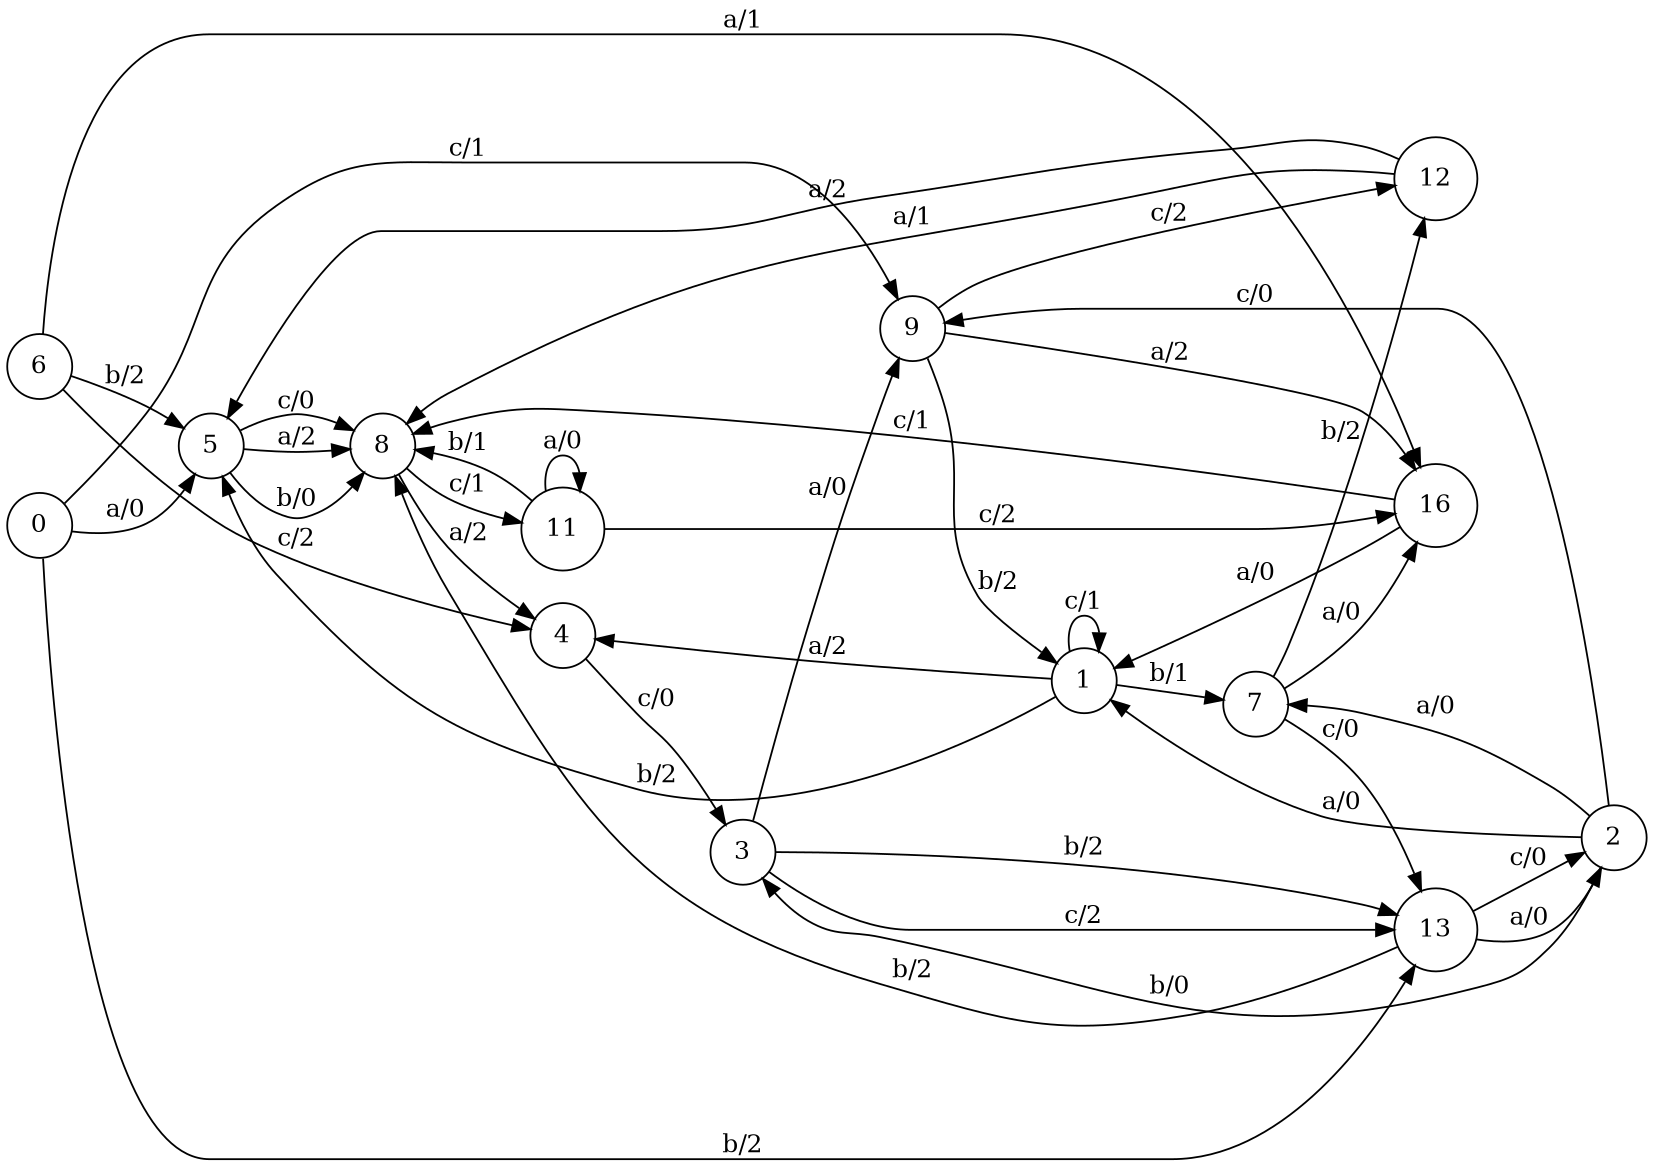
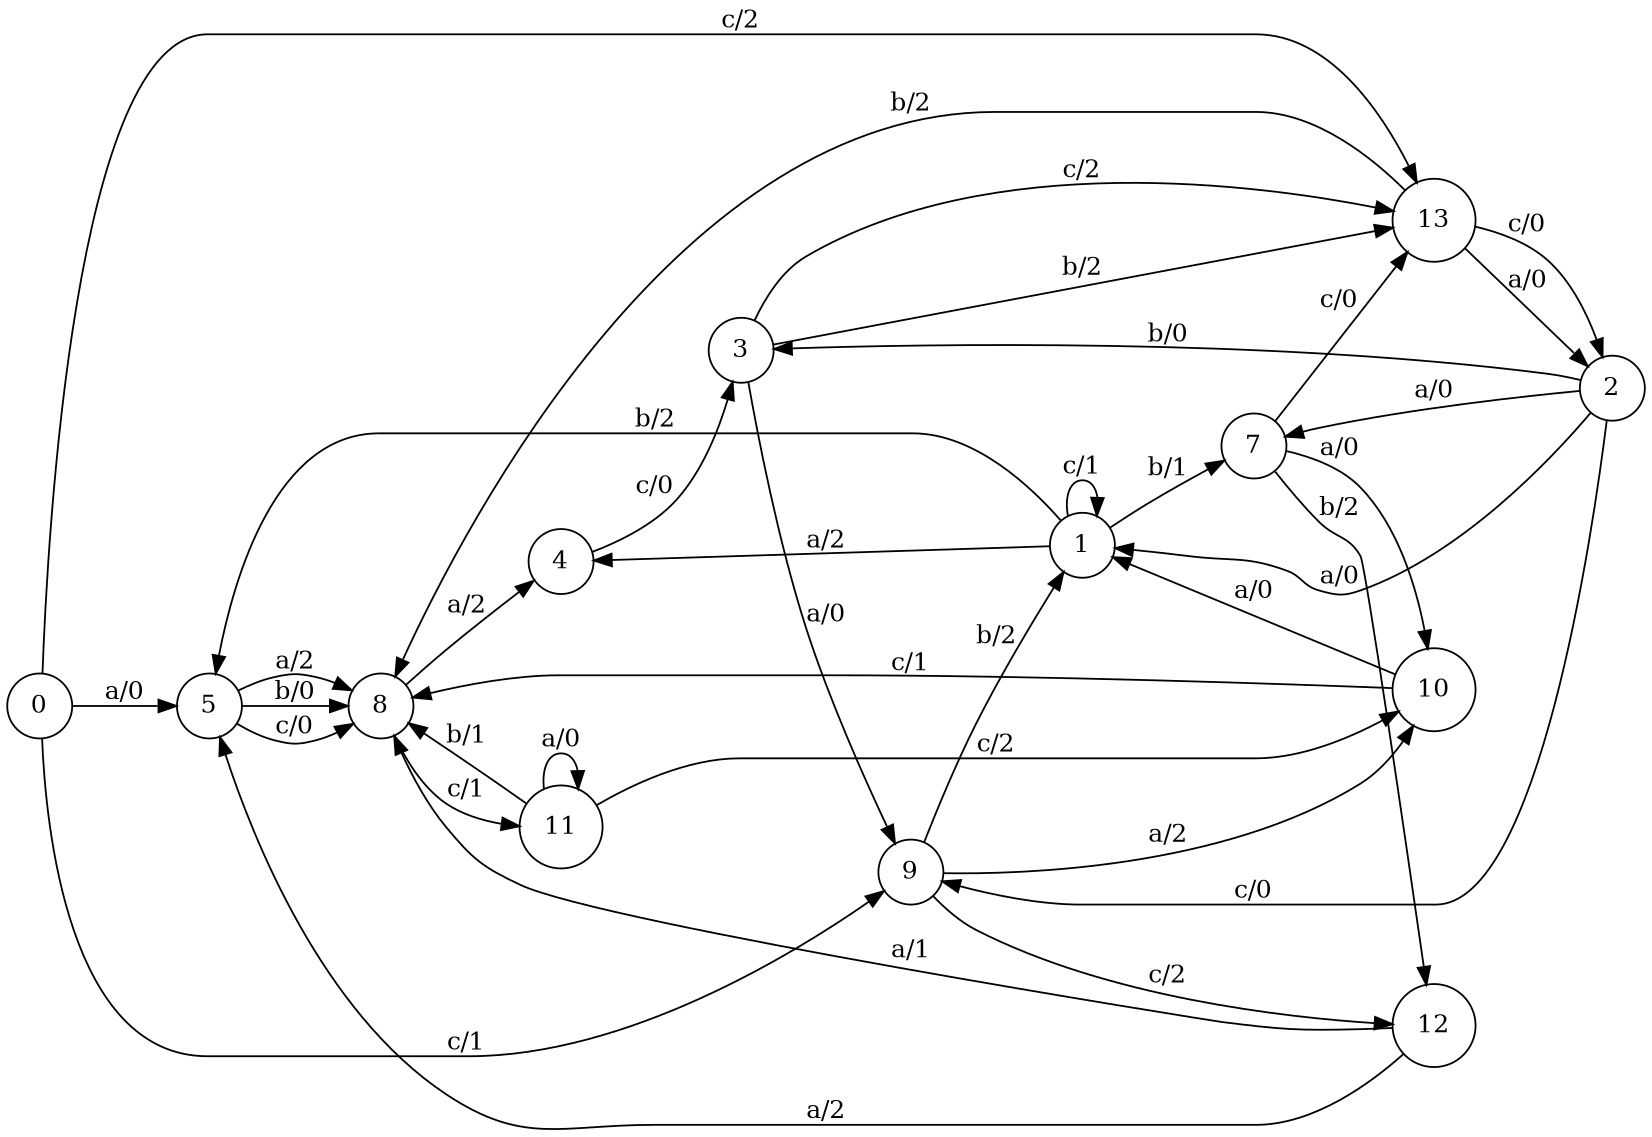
(40, 367) -> none
(1436, 506) -> (1434, 690)
(743, 1146) -> (741, 21)
